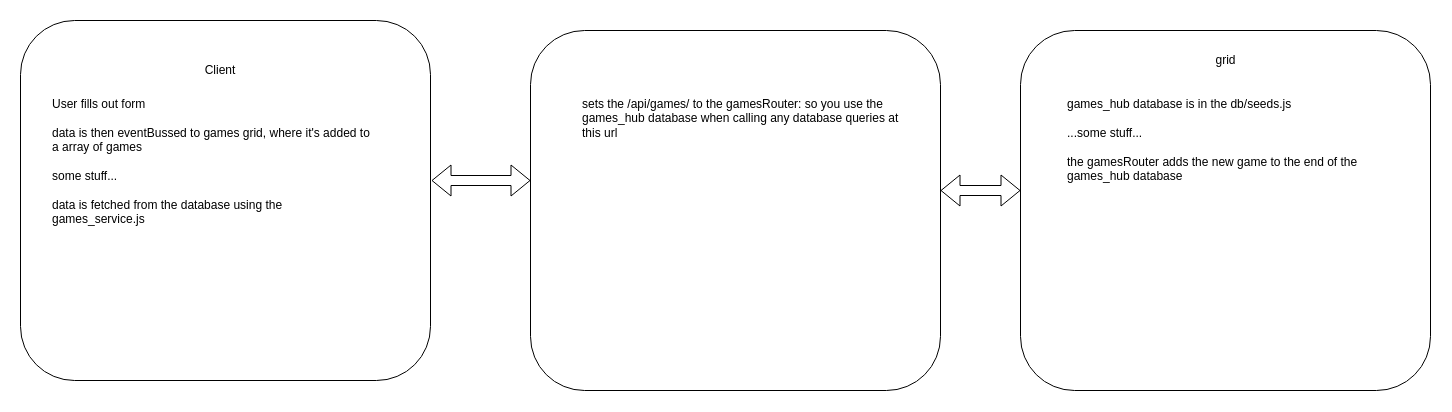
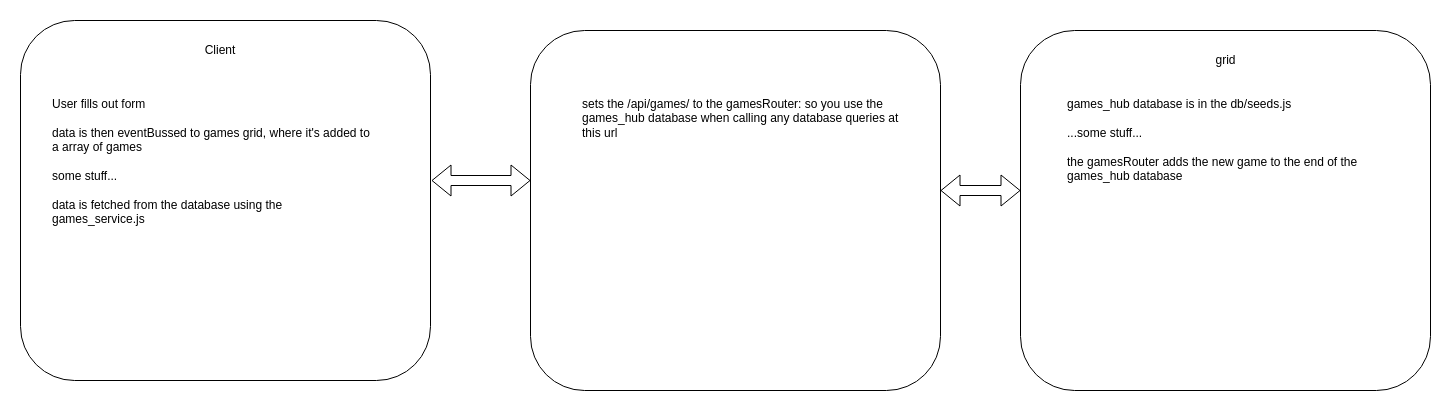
(221, 71) -> (221, 51)
